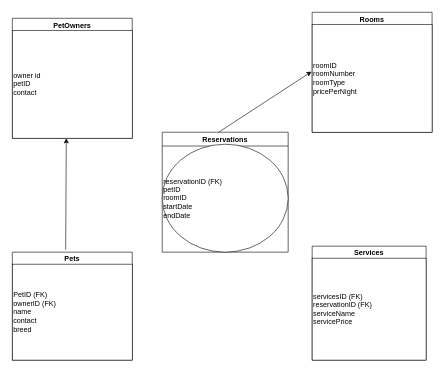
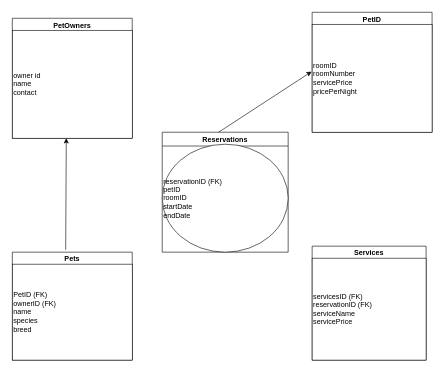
(372, 20) -> (372, 20)
(338, 78) -> (338, 78)
(28, 84) -> (28, 84)
(37, 312) -> (37, 312)
